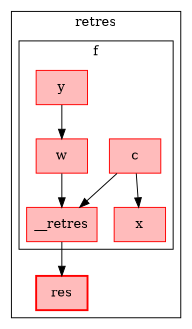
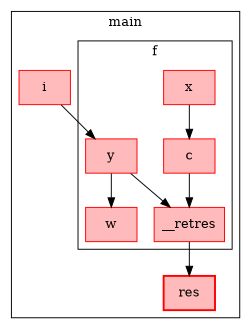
(96, 22) -> (126, 22)
none -> (45, 88)
(62, 186) -> (147, 187)
(137, 186) -> (189, 117)
